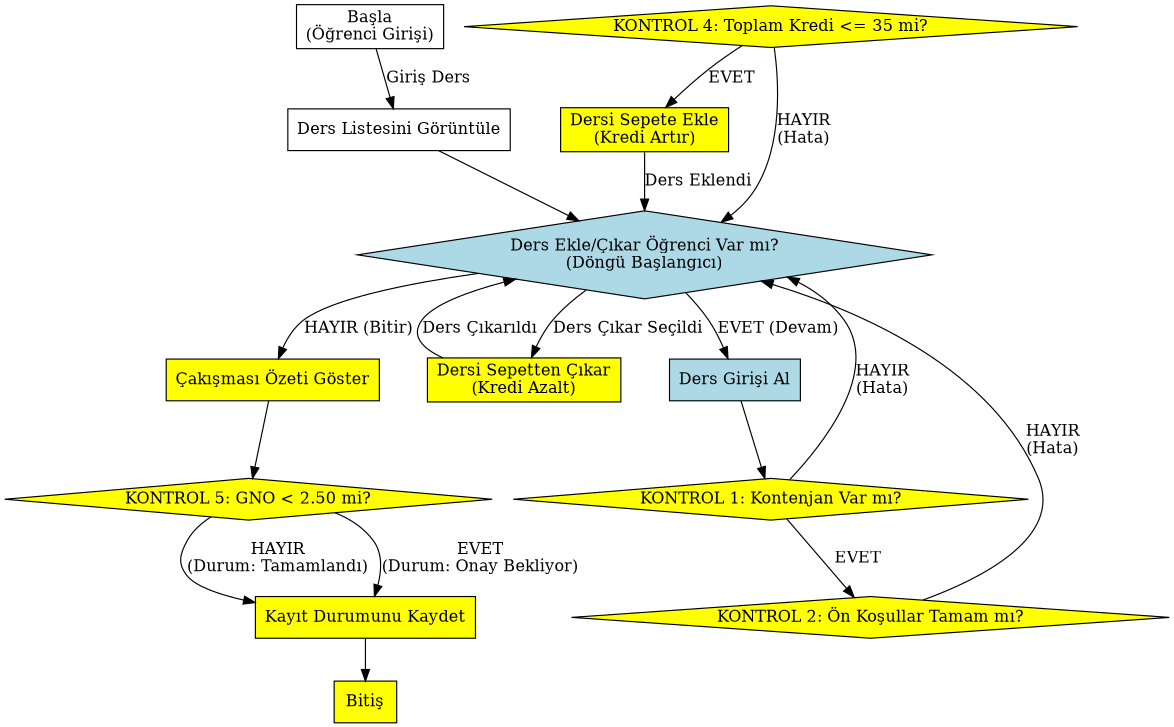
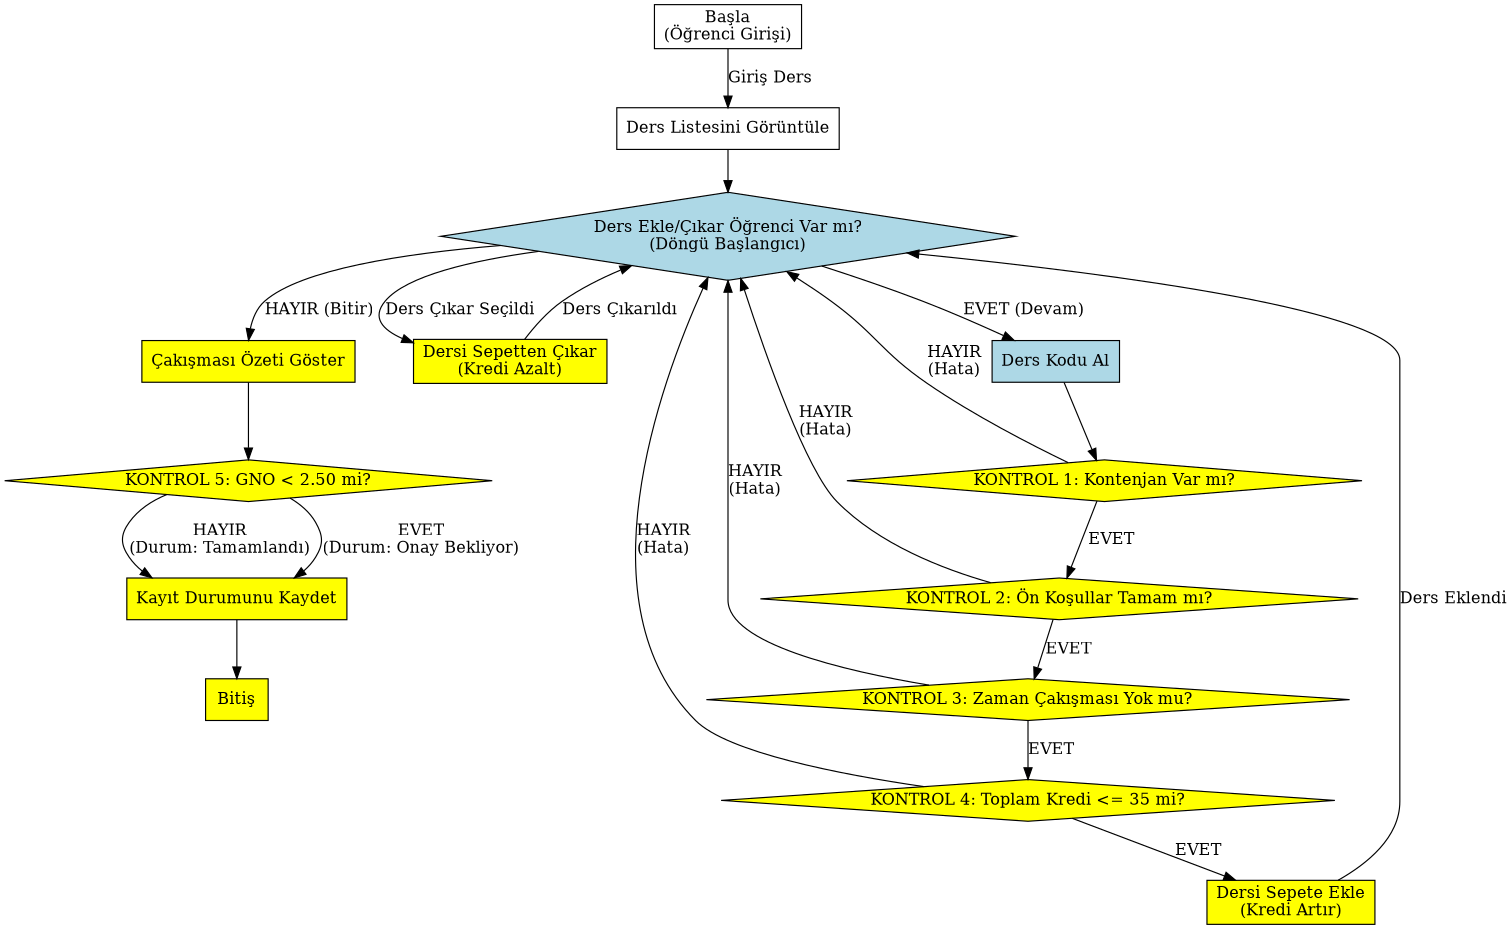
(735, 380) -> (1056, 361)
none -> (1028, 700)
